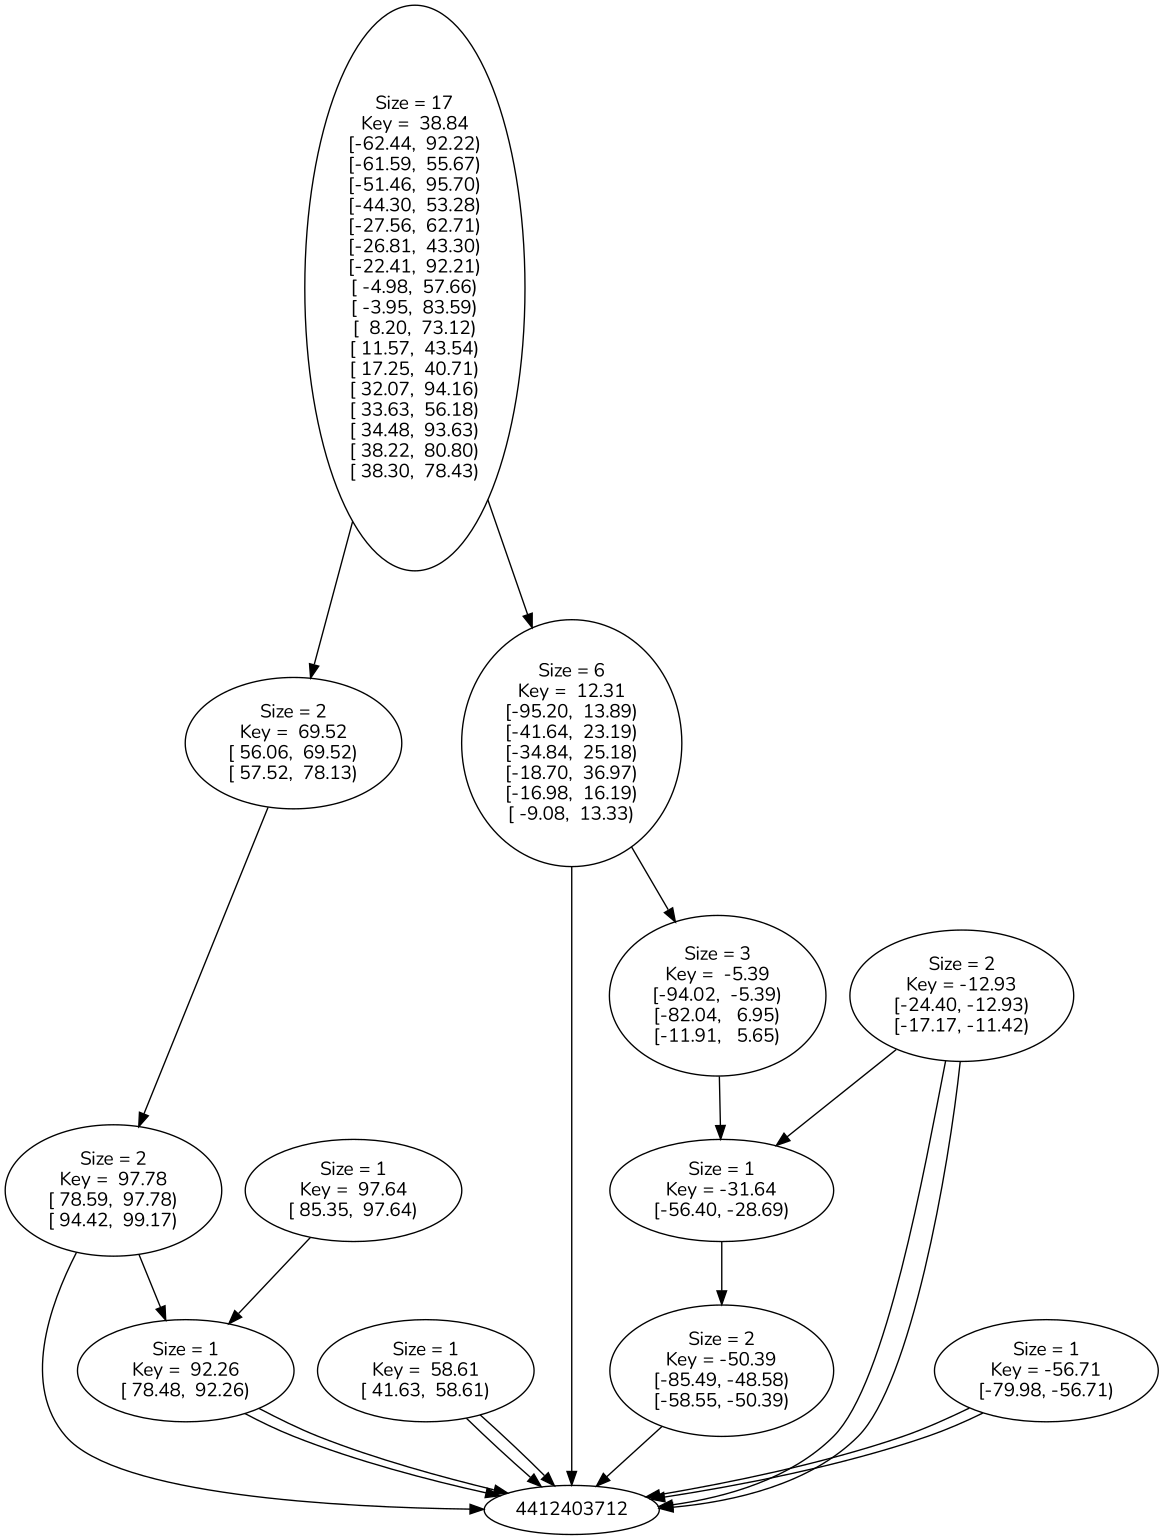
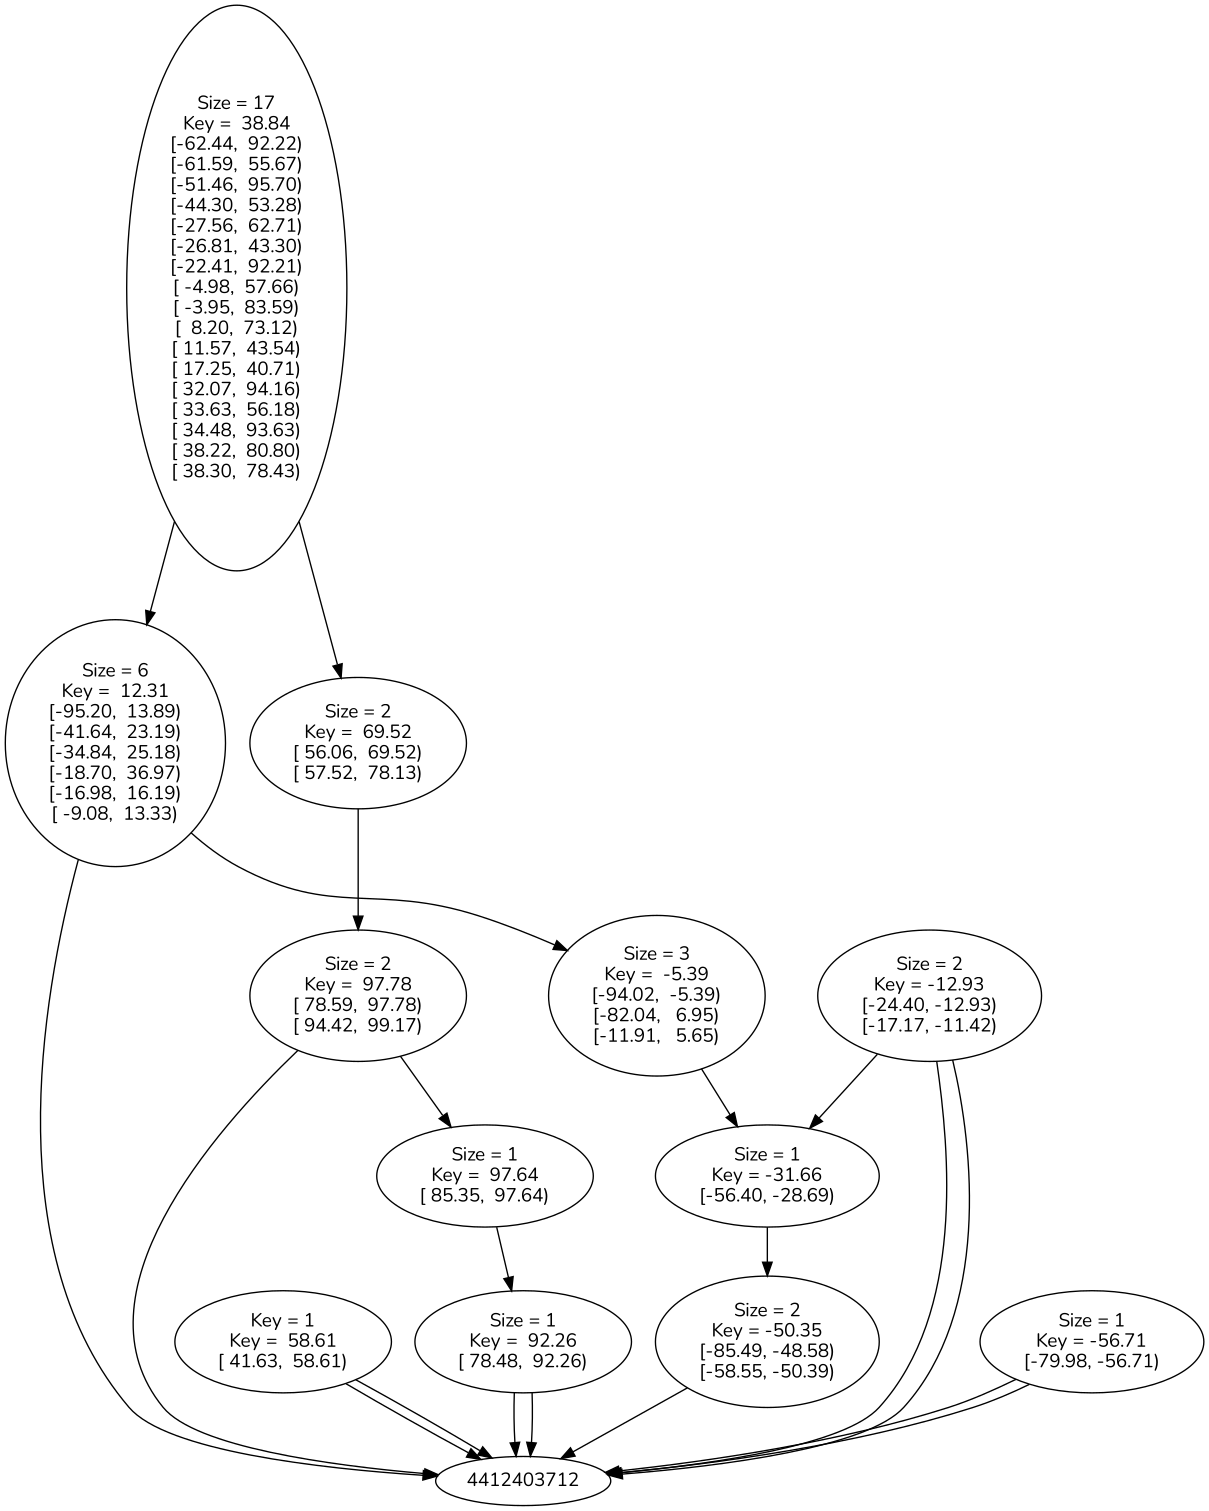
(722, 1190) -> (767, 1176)
(150, 1281) -> (422, 1086)
(426, 1371) -> (283, 1342)
(722, 1371) -> (767, 1342)
